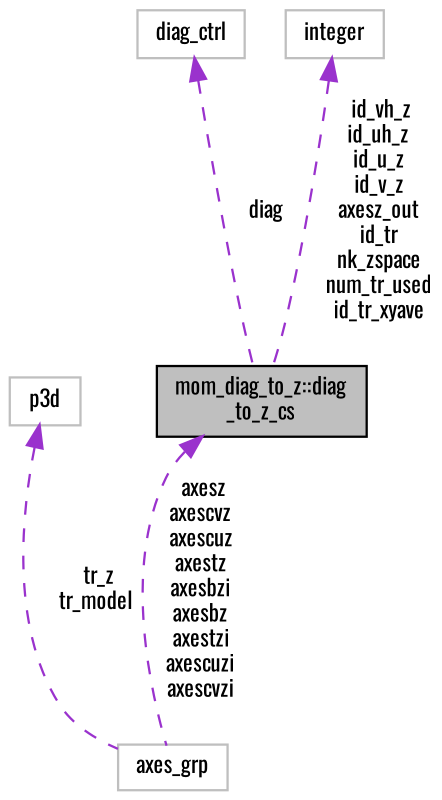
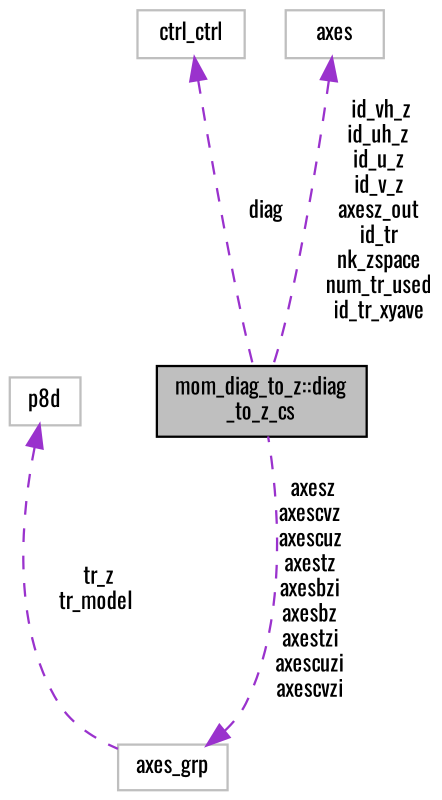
(191, 34) -> (191, 34)
(335, 34) -> (335, 34)
(45, 401) -> (45, 401)
(143, 595) -> (275, 589)
